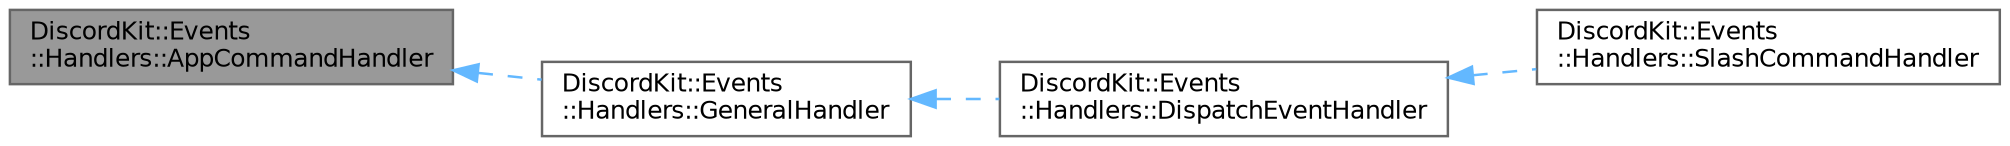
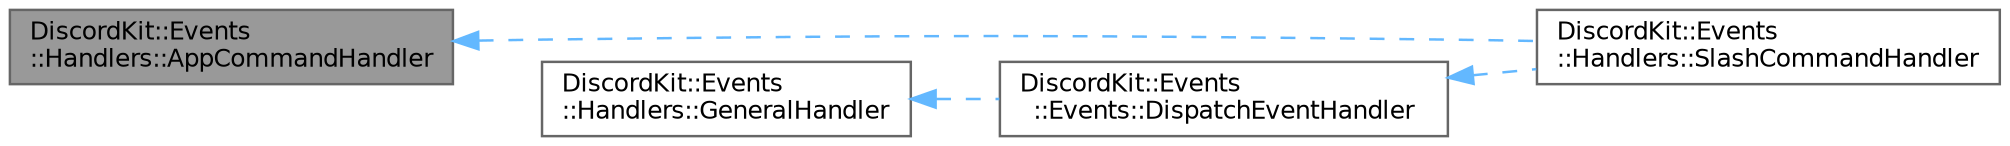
(510, 76) -> (1008, 36)
(1224, 99) -> (1224, 99)
